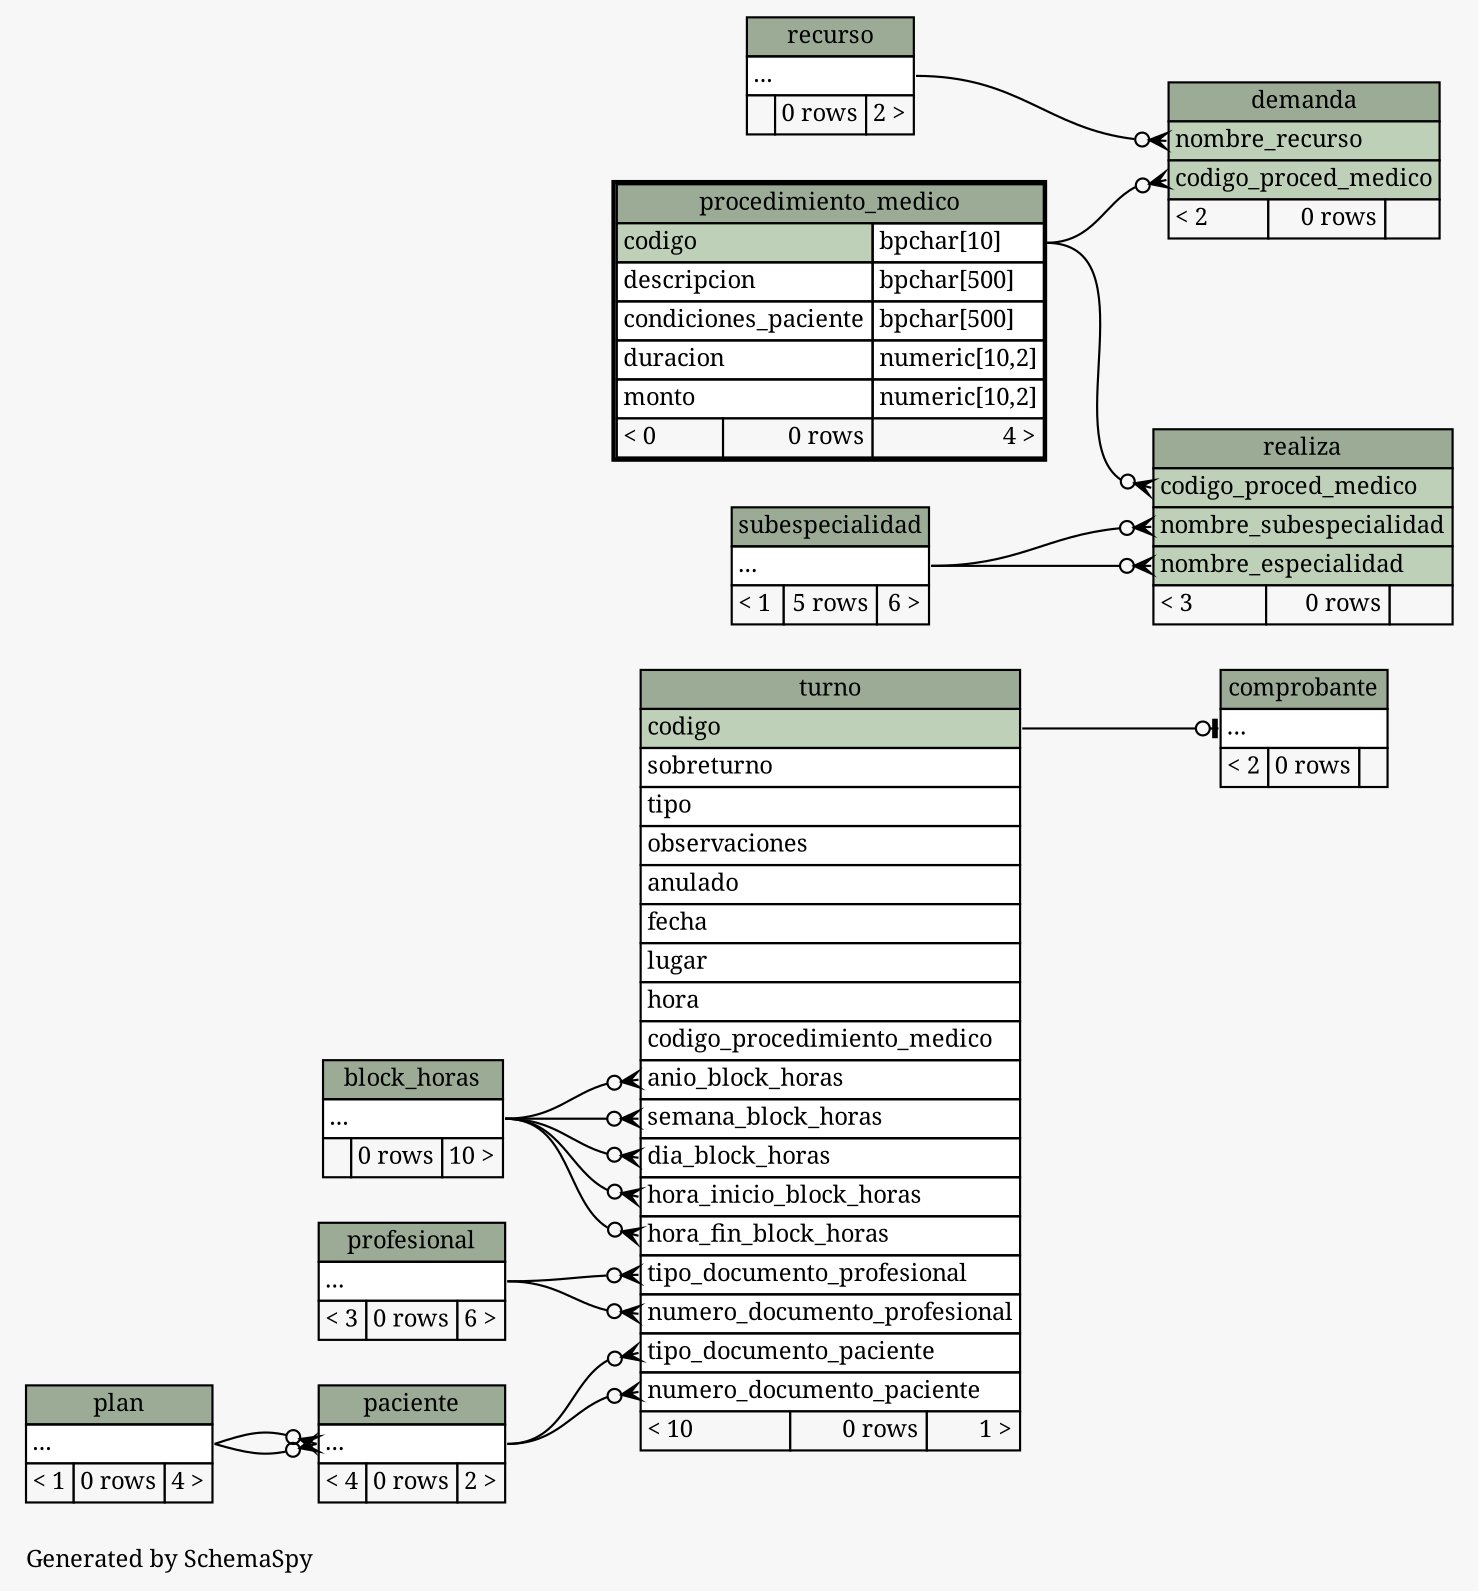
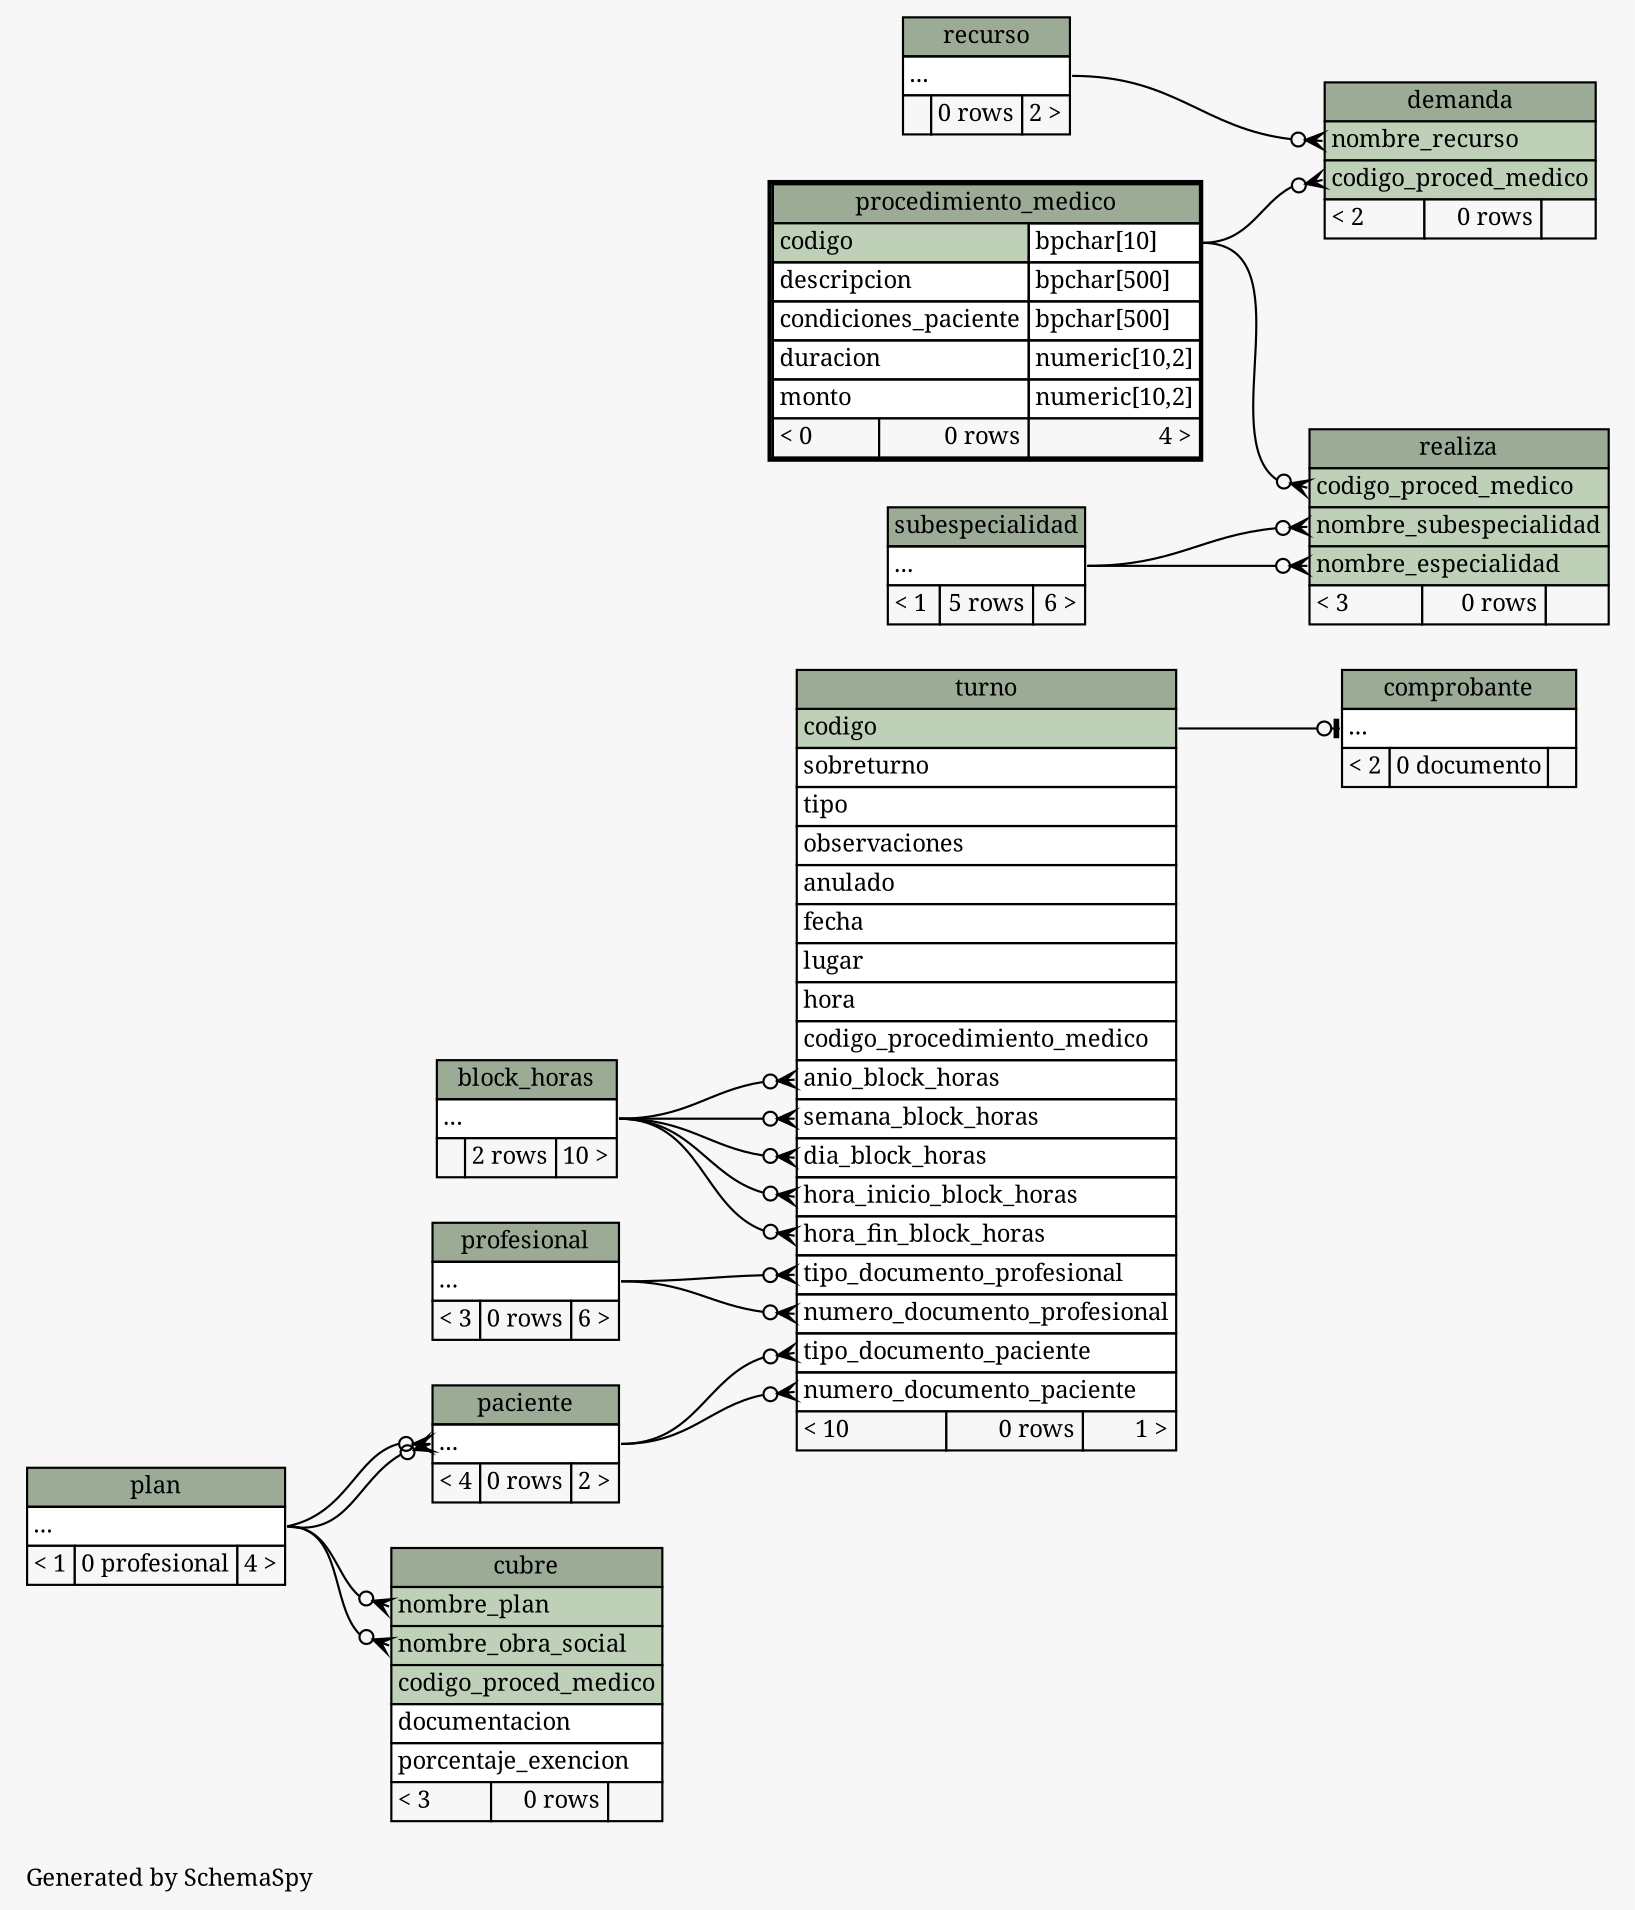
(1314, 766) -> (1469, 766)
(397, 1157) -> (511, 1157)
(119, 1482) -> (156, 1564)
none -> (526, 1685)
